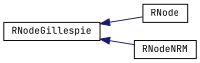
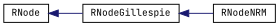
(126, 20) -> (70, 13)
